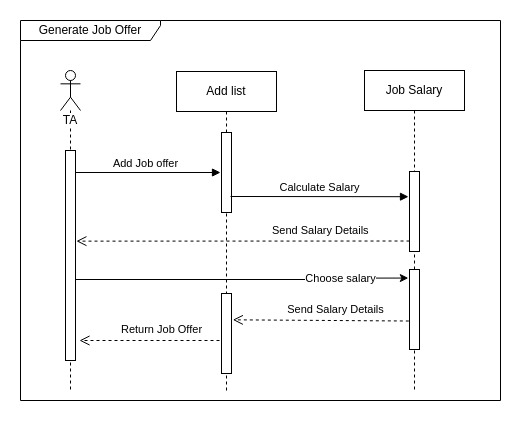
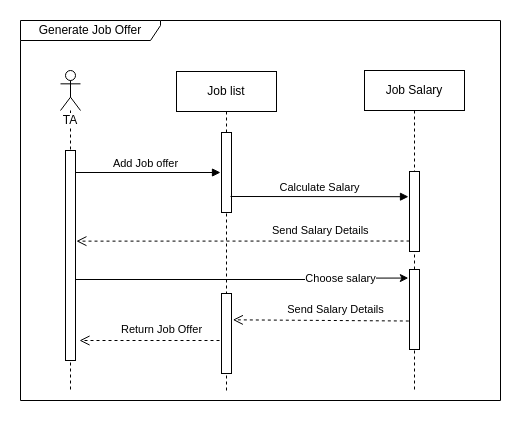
(227, 92) -> (227, 92)
